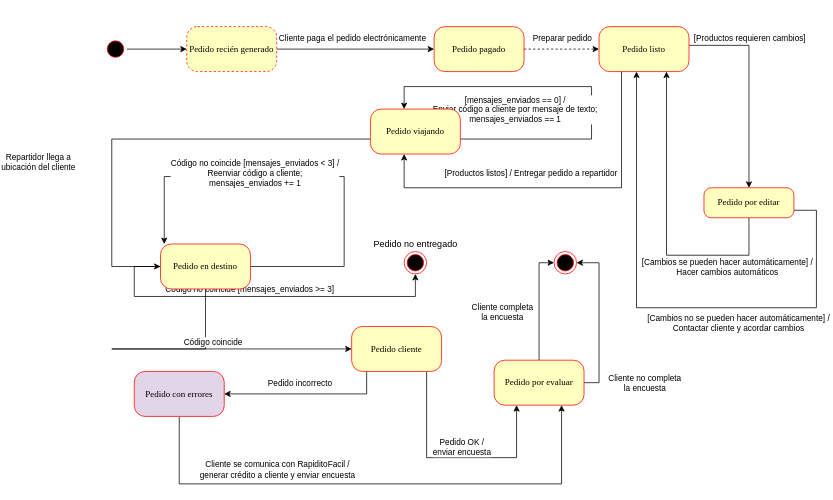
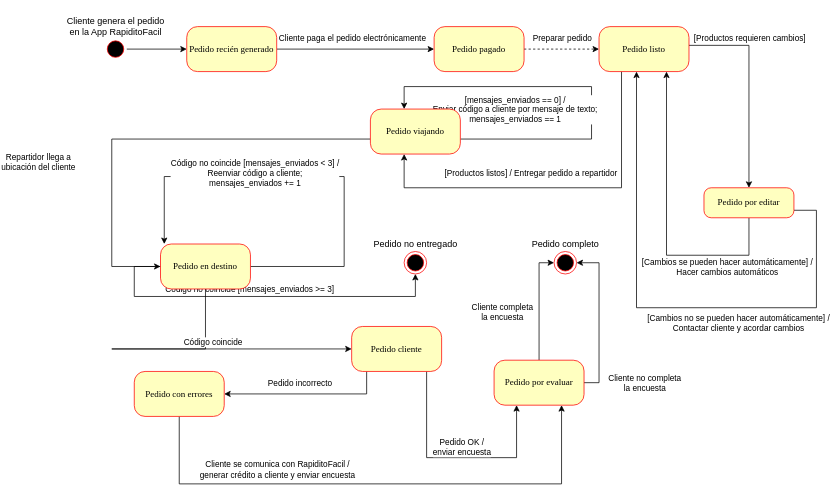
none -> (115, 27)
(231, 49) -> (231, 49)
none -> (565, 244)
(179, 394) -> (179, 394)
